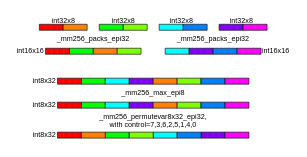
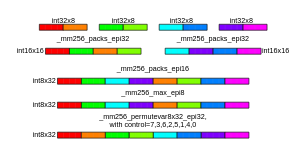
none -> (153, 69)
